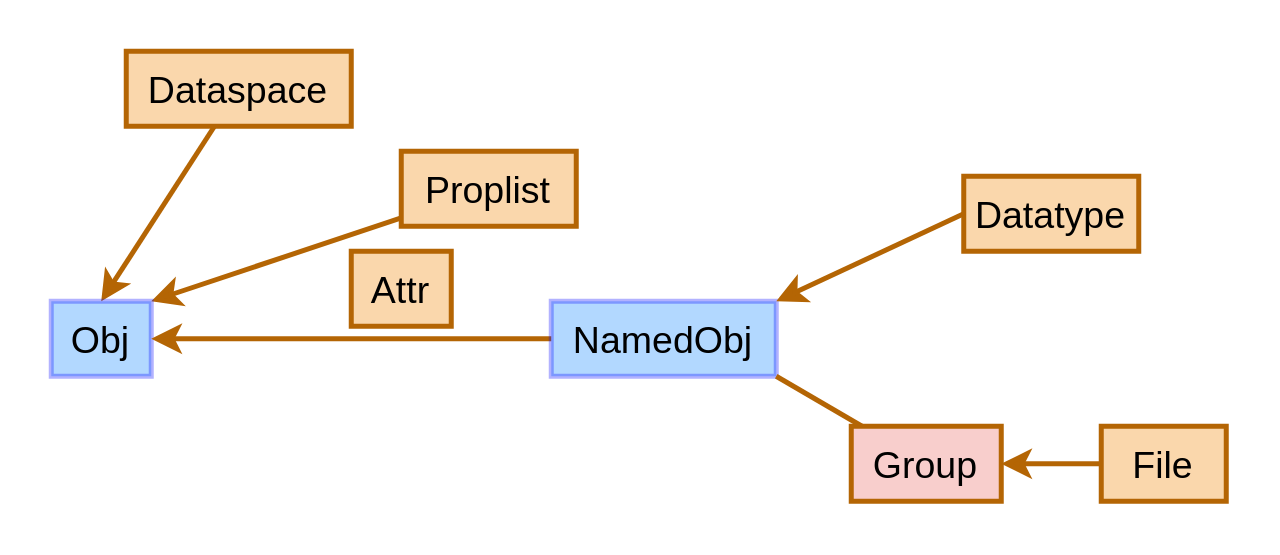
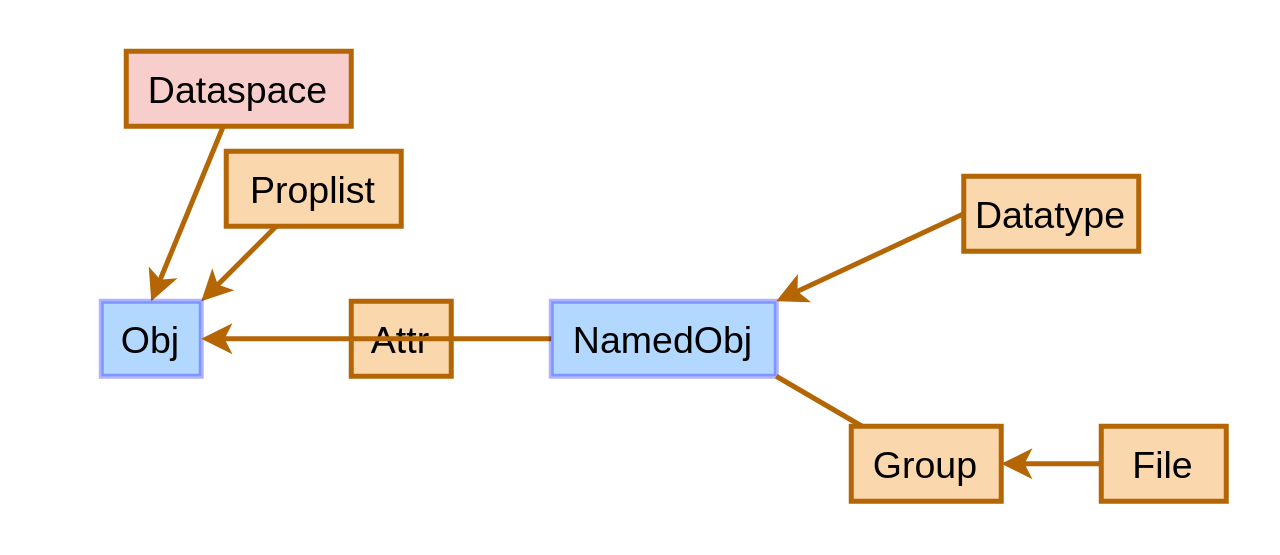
(239, 89) -> (239, 89)
(489, 189) -> (314, 189)
(401, 289) -> (401, 339)
(101, 339) -> (151, 339)
(926, 464) -> (926, 464)
